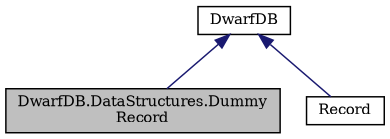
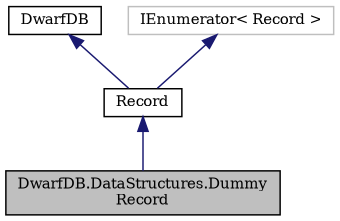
none -> (231, 21)
(193, 66) -> (143, 151)
